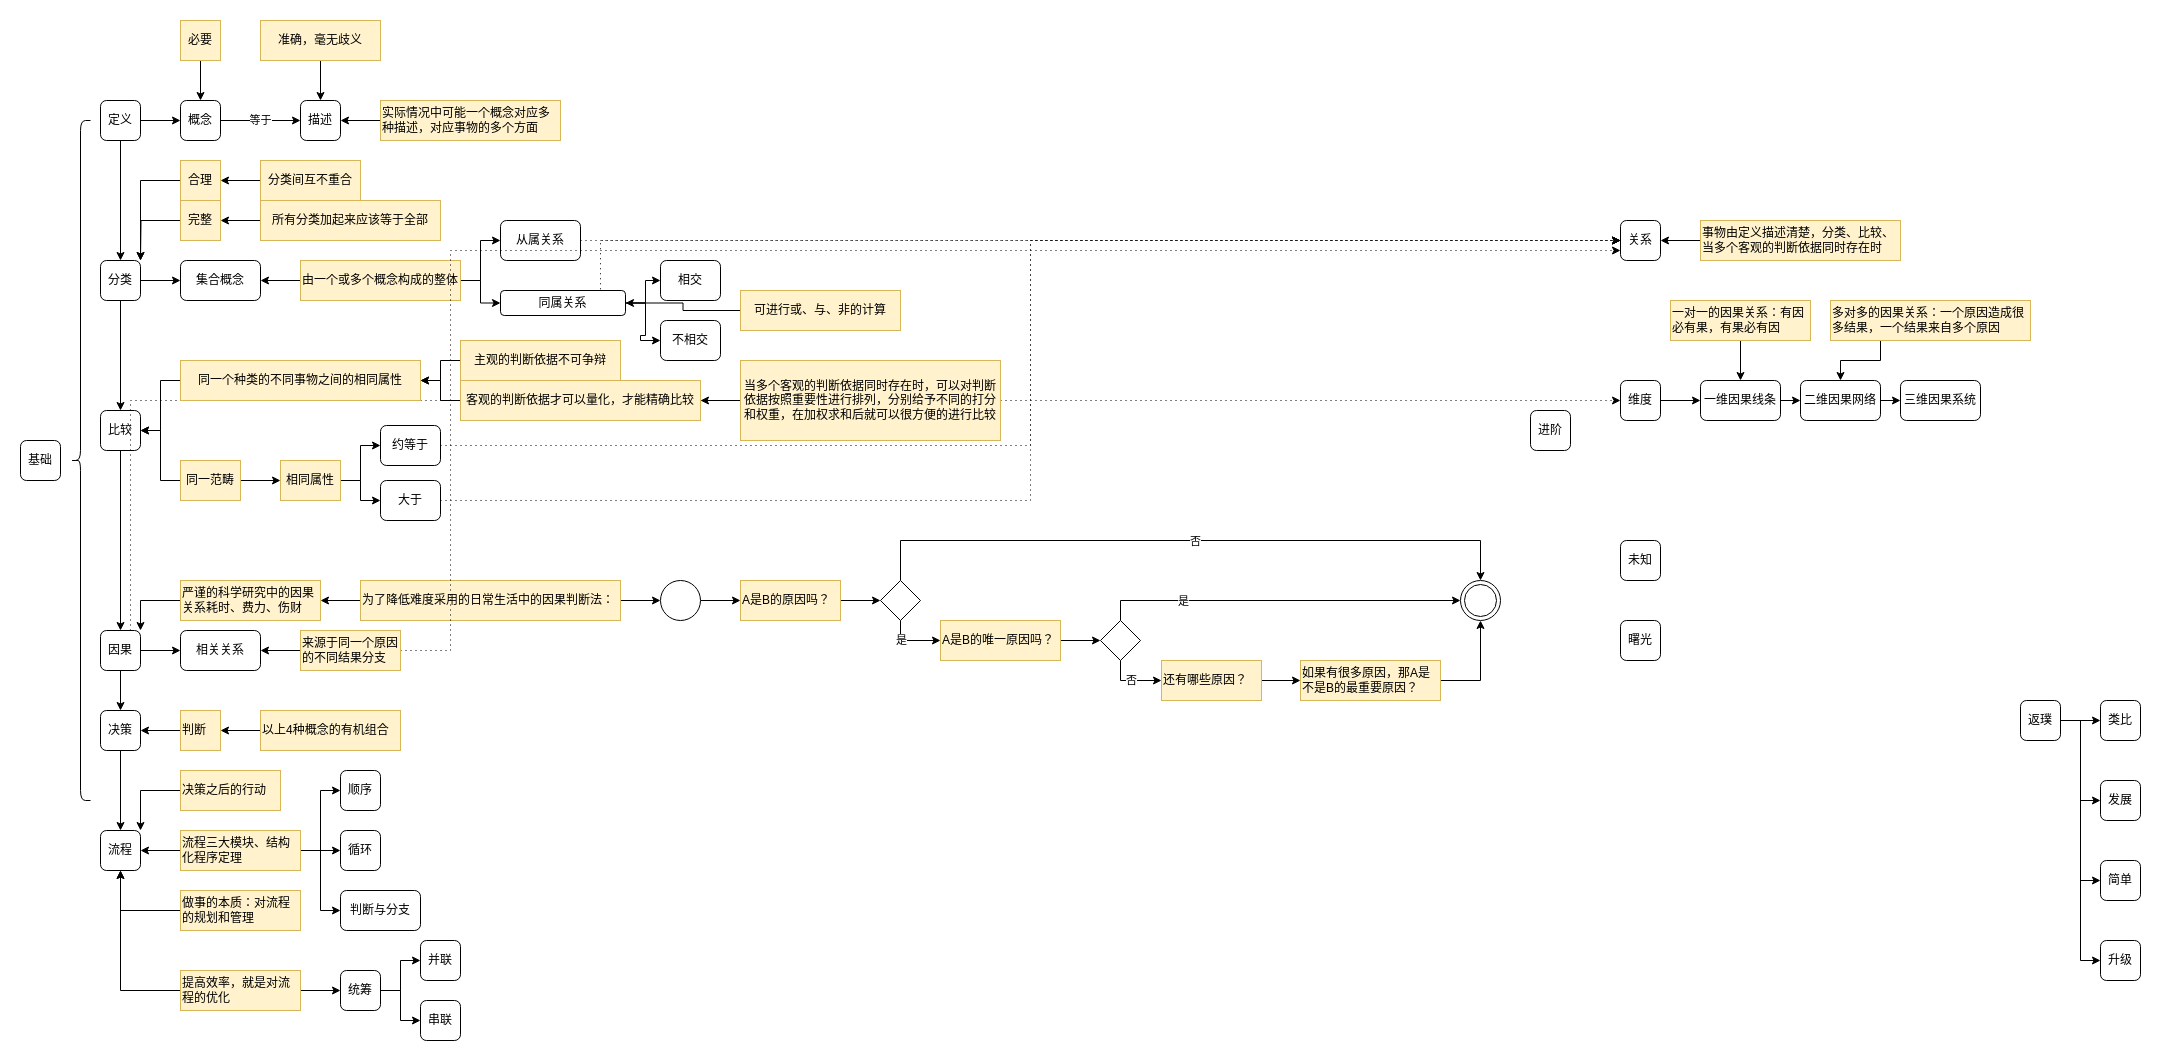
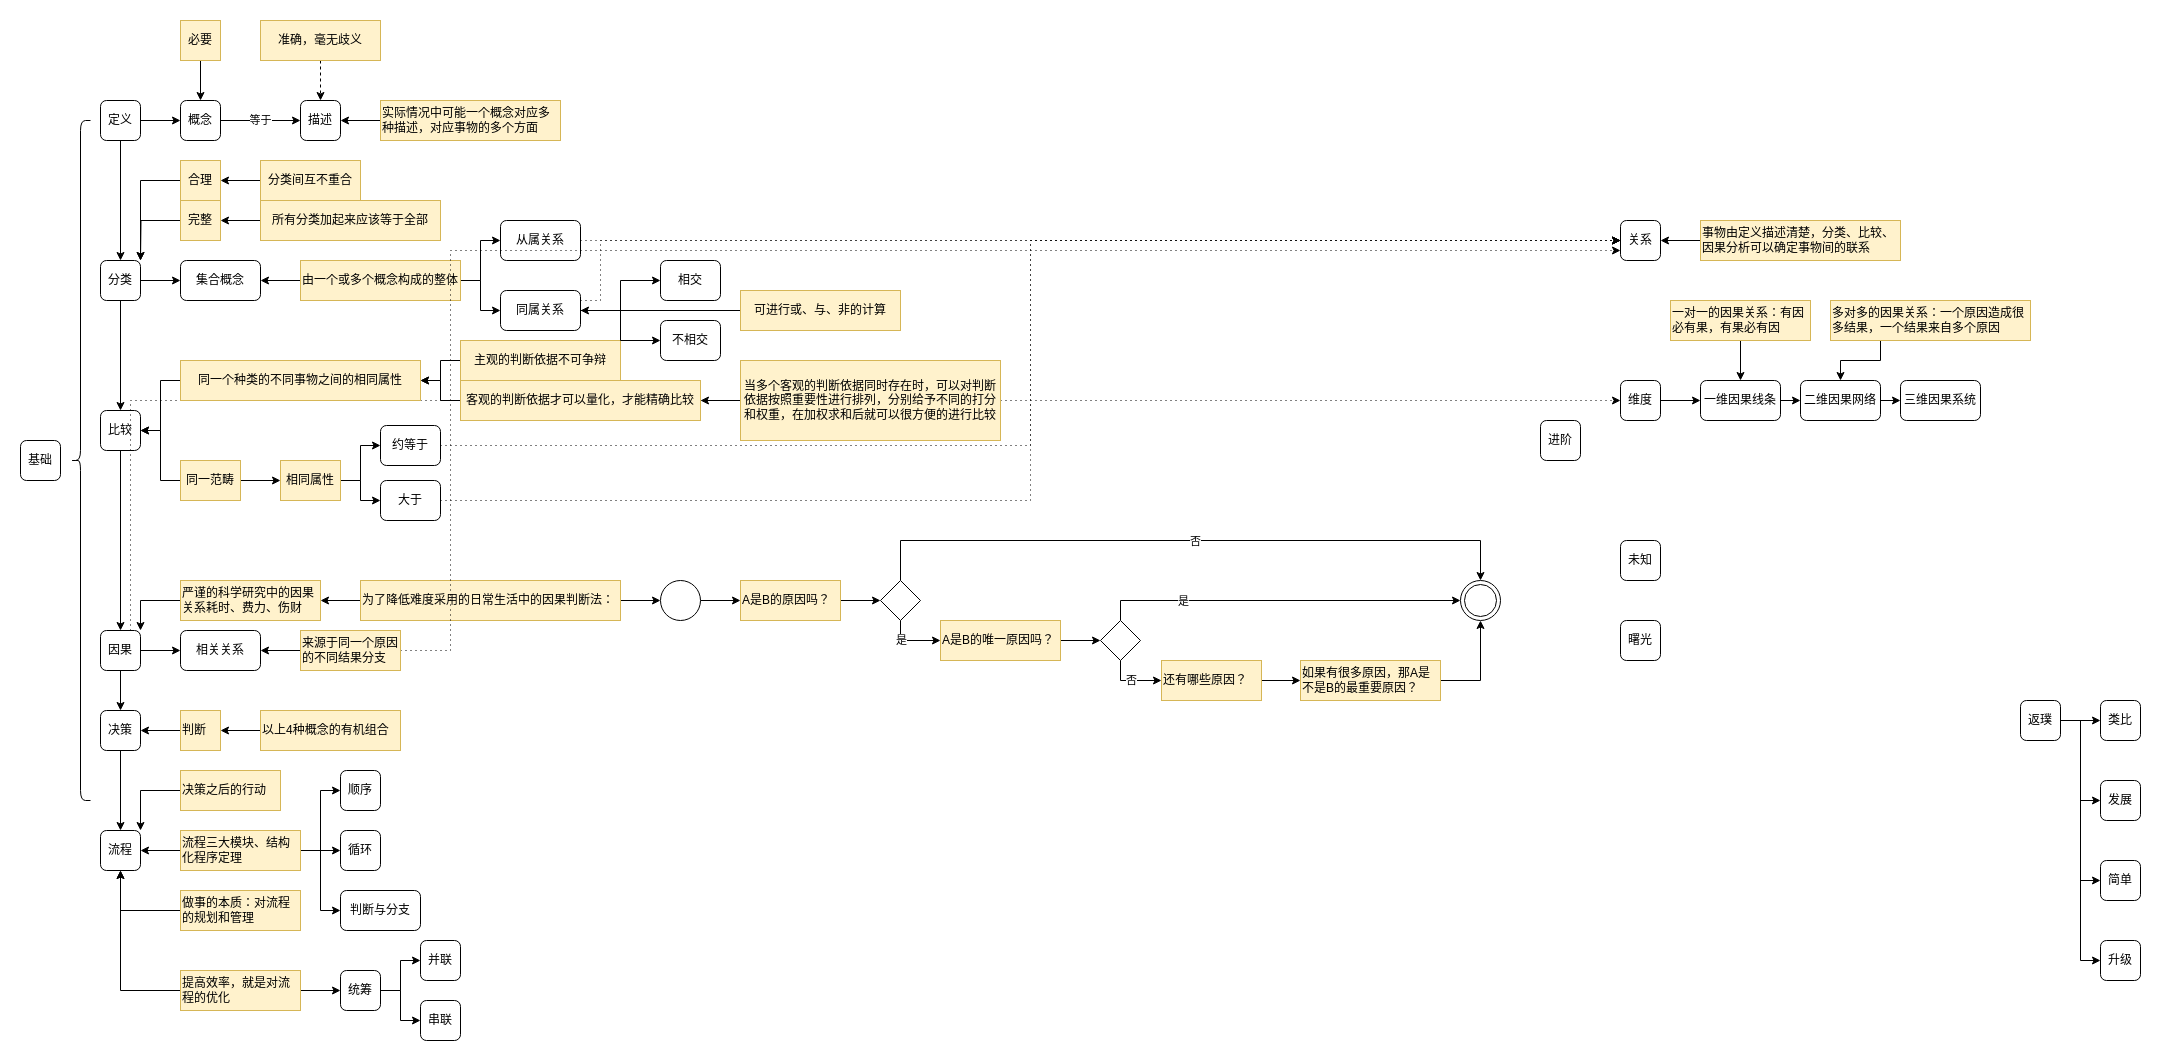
(321, 77) -> (321, 77)
(1802, 241) -> (1802, 241)
(563, 303) -> (541, 311)
(1551, 431) -> (1561, 441)
